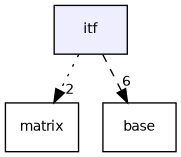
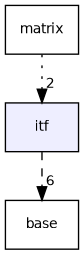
(69, 72) -> (42, 72)
